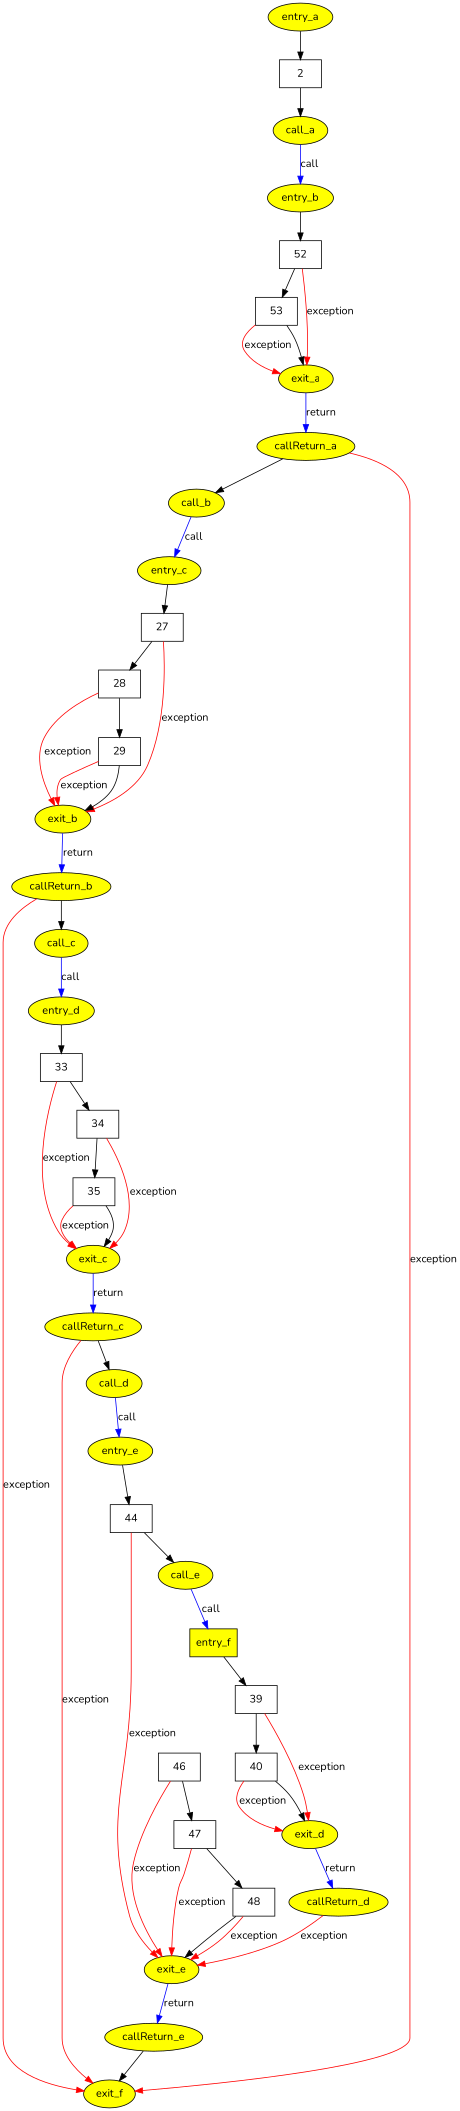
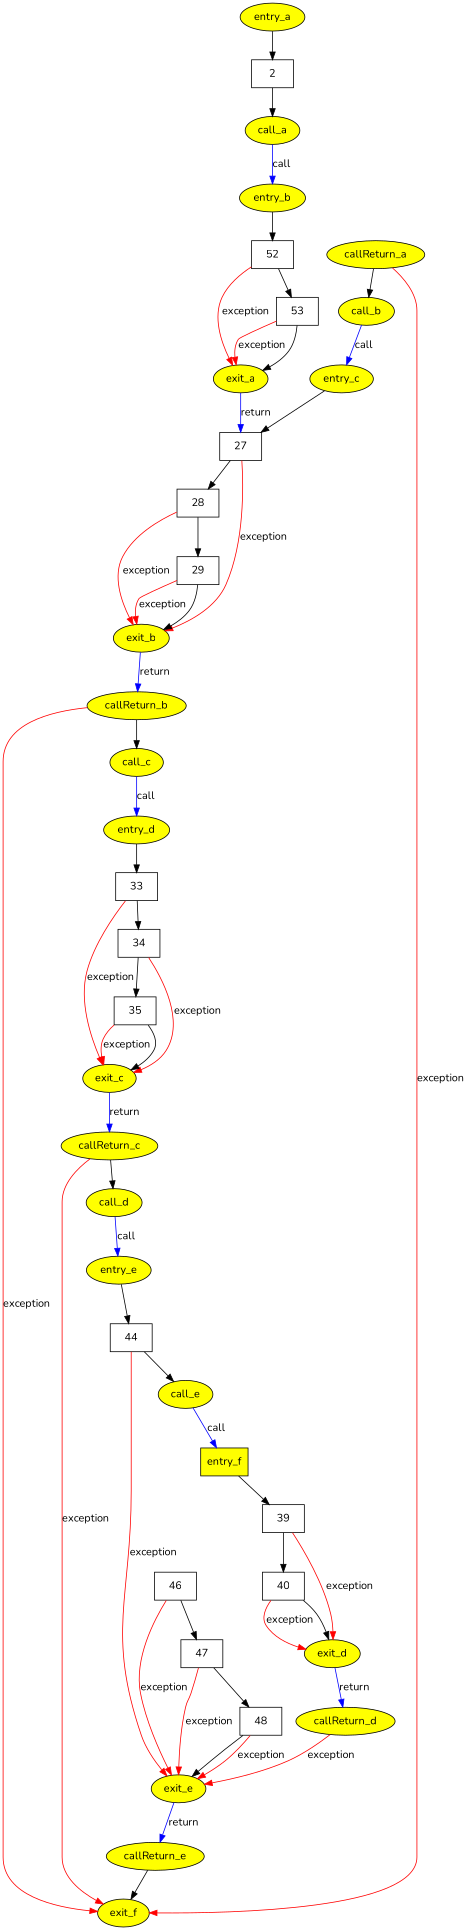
(306, 409) -> (241, 409)
